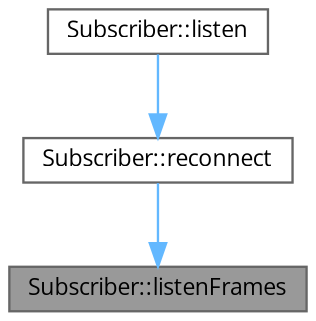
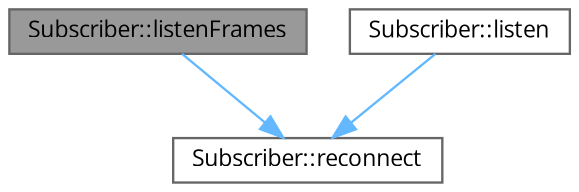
(158, 213) -> (224, 88)
